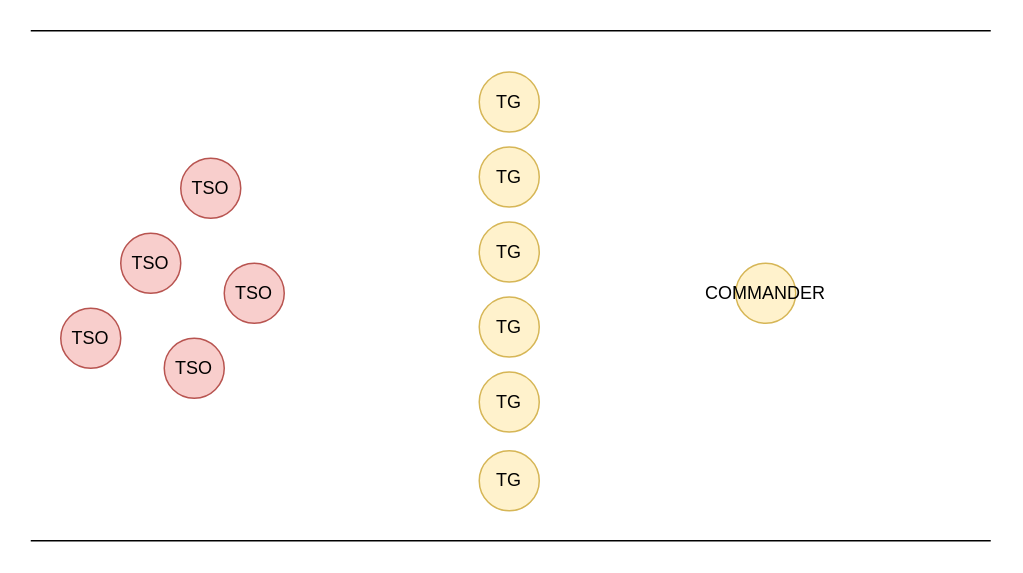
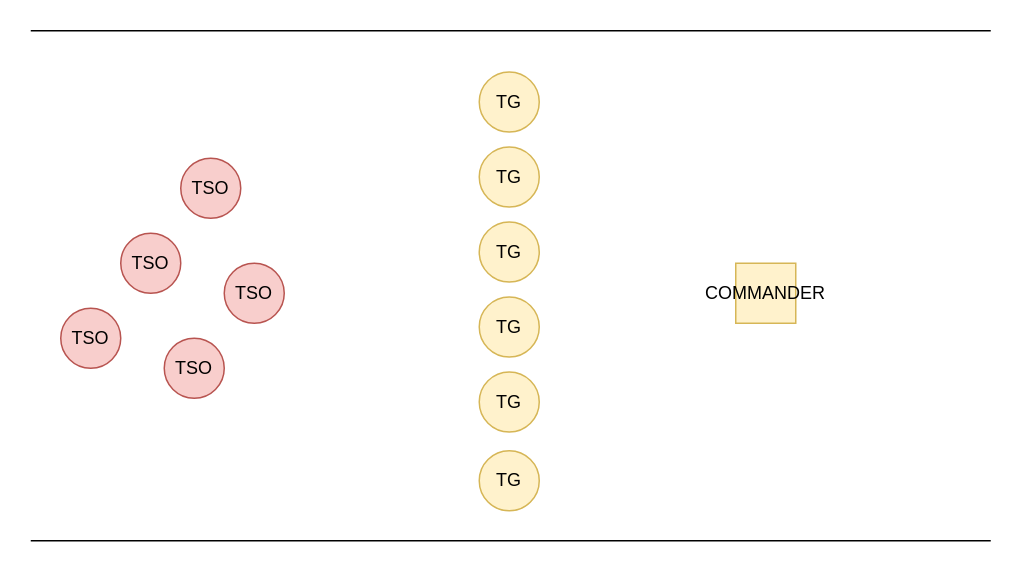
(766, 293) -> (766, 293)
